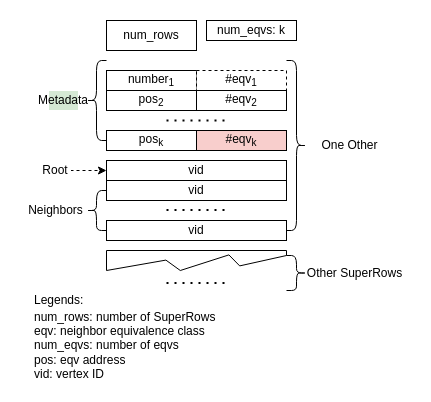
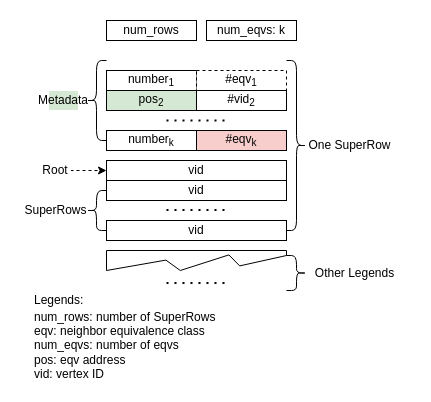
(152, 36) -> (152, 31)
(152, 101) -> (152, 101)
(242, 101) -> (242, 101)
(152, 141) -> (152, 141)
(350, 146) -> (350, 146)
(56, 211) -> (56, 211)
(355, 274) -> (355, 274)
